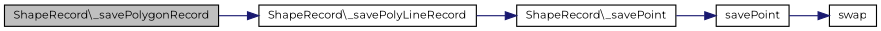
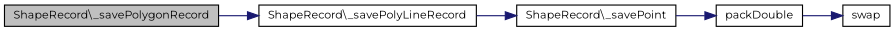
(753, 16) -> (759, 16)
